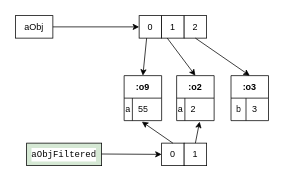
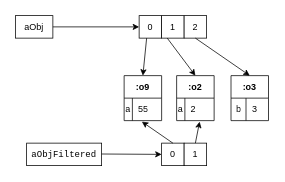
(64, 154) -> (64, 154)
